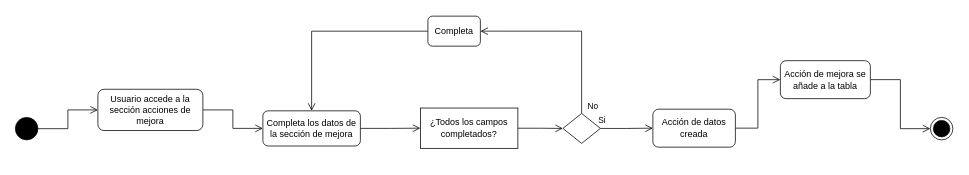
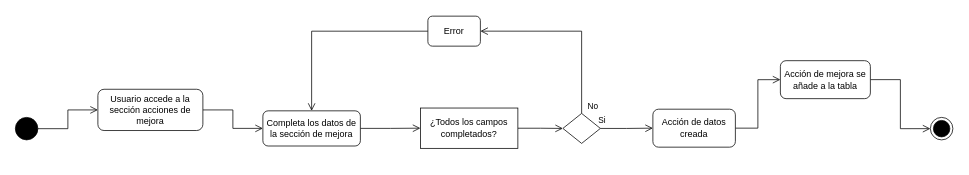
(454, 31) -> (454, 31)
